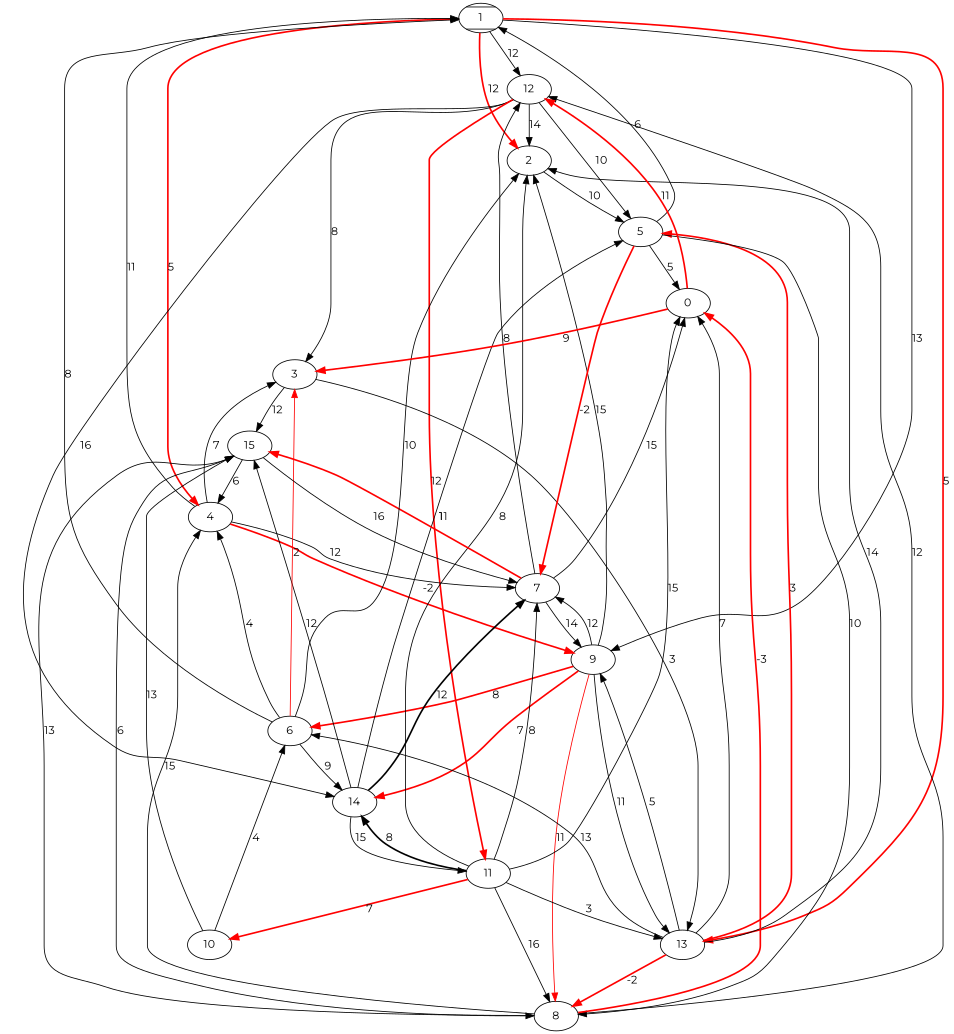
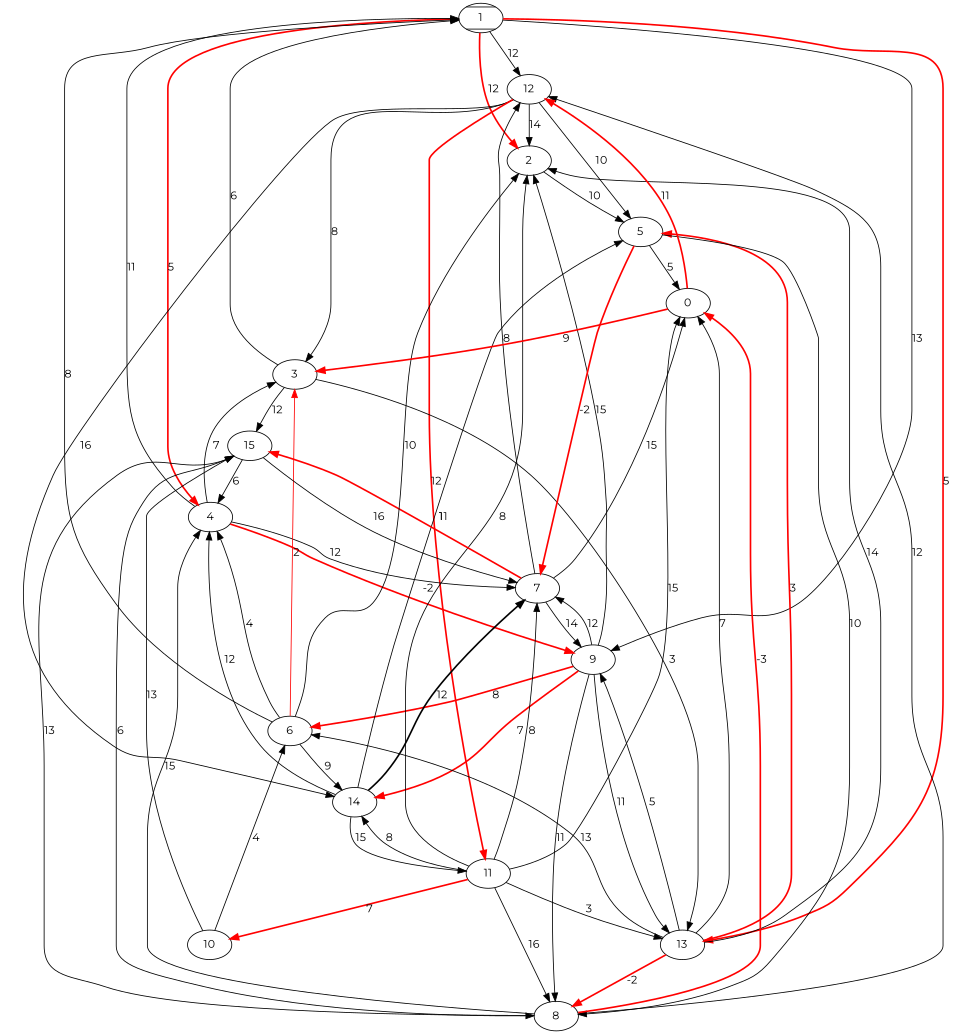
(617, 110) -> (230, 117)
(305, 628) -> (230, 691)
(556, 832) -> (556, 832)
(411, 857) -> (411, 857)
